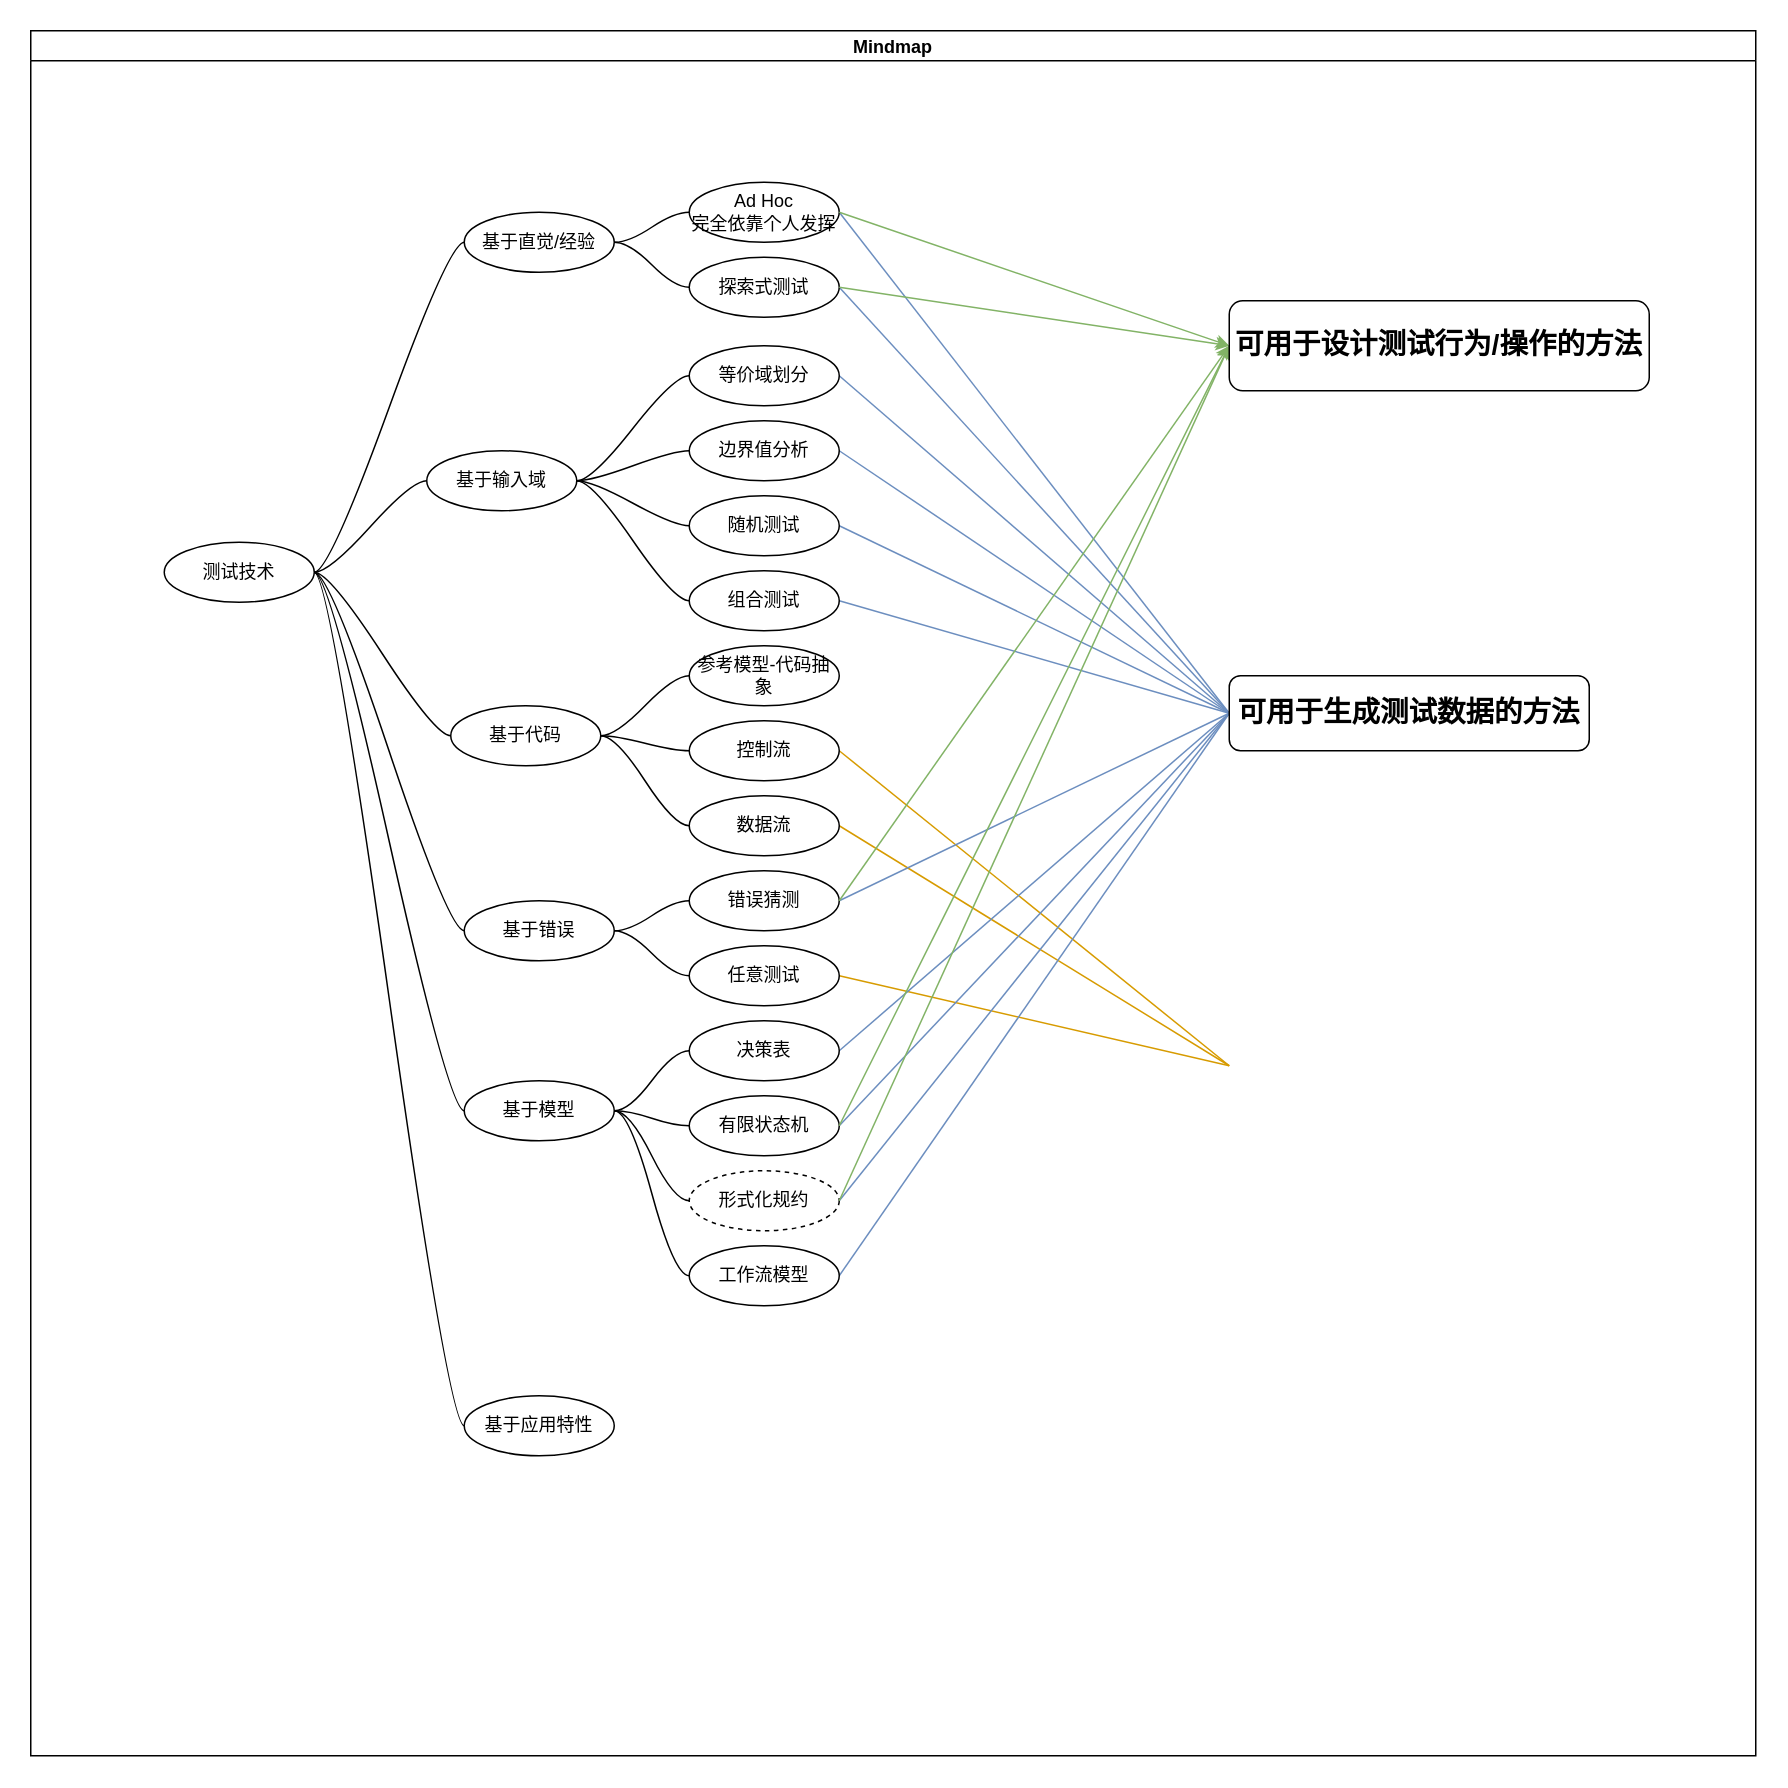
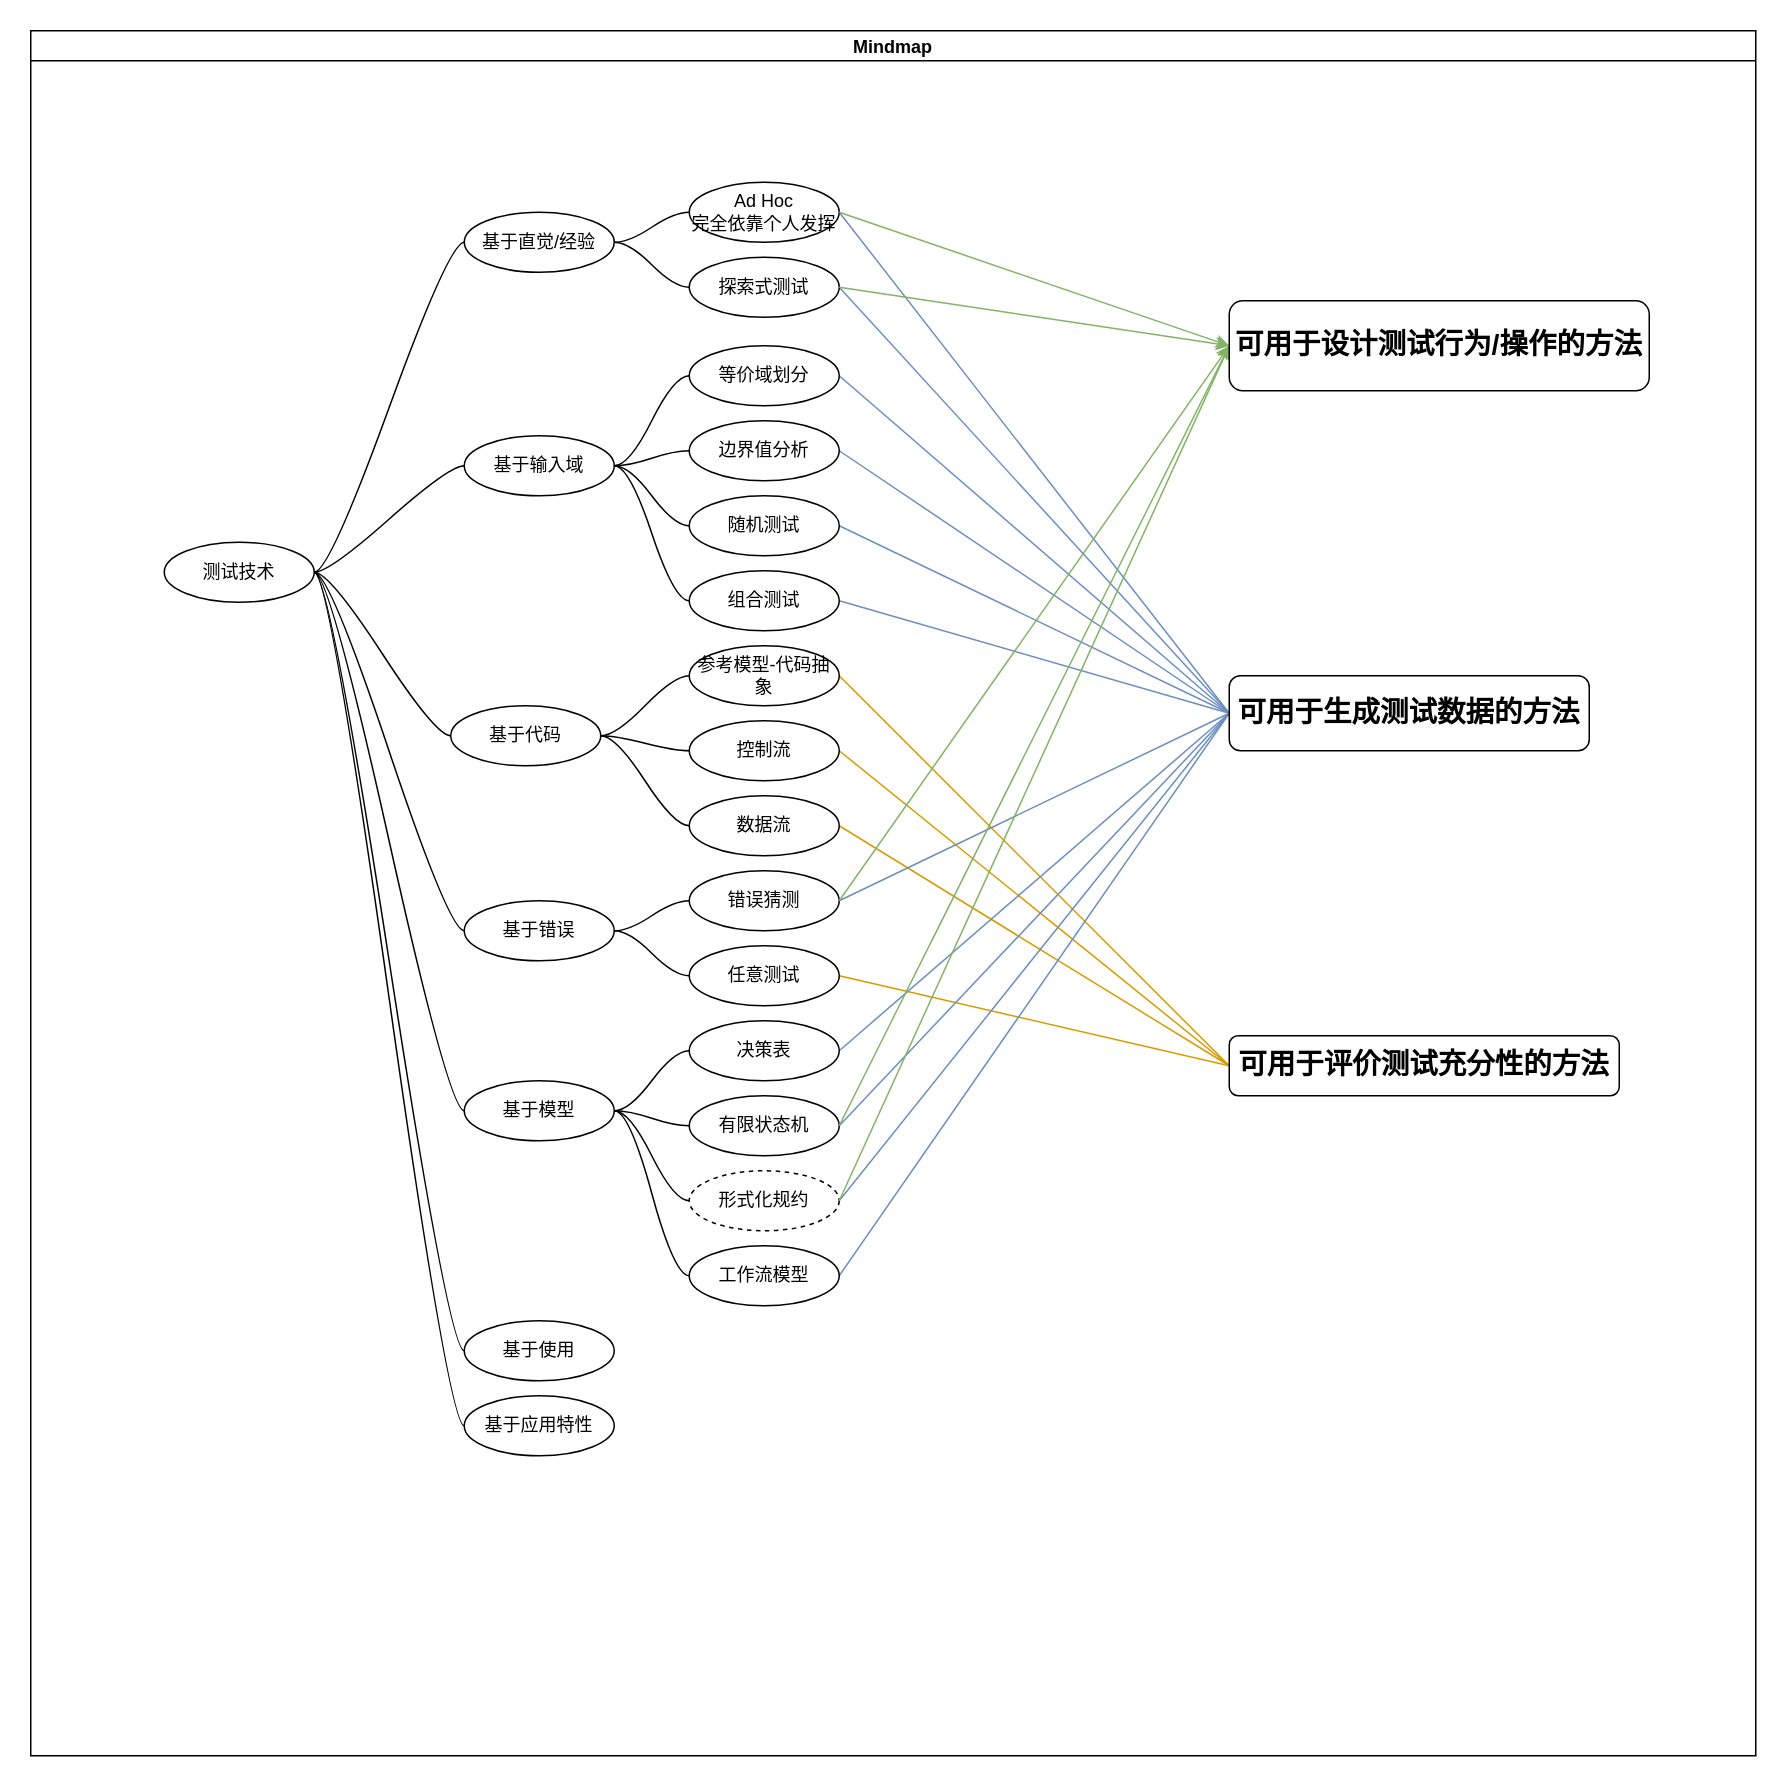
(502, 481) -> (539, 466)
none -> (1104, 940)
none -> (398, 1019)
none -> (1424, 1066)
none -> (539, 1351)
